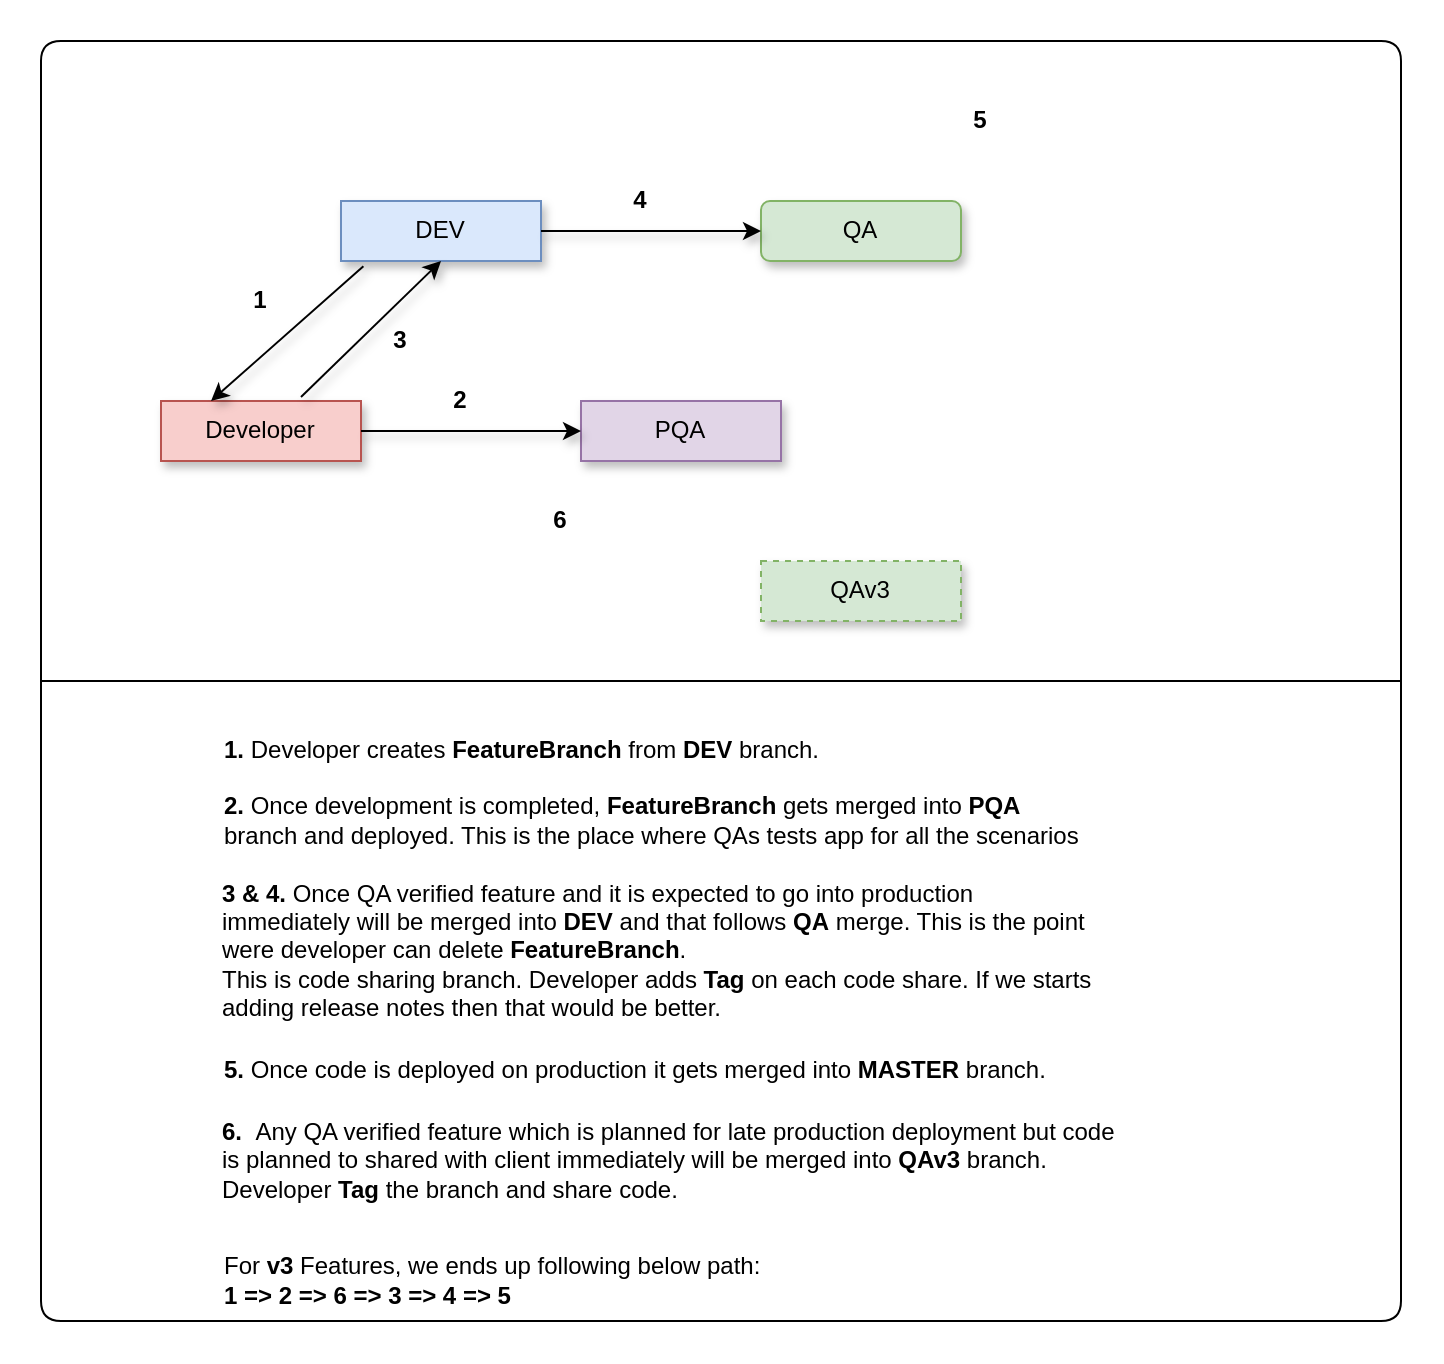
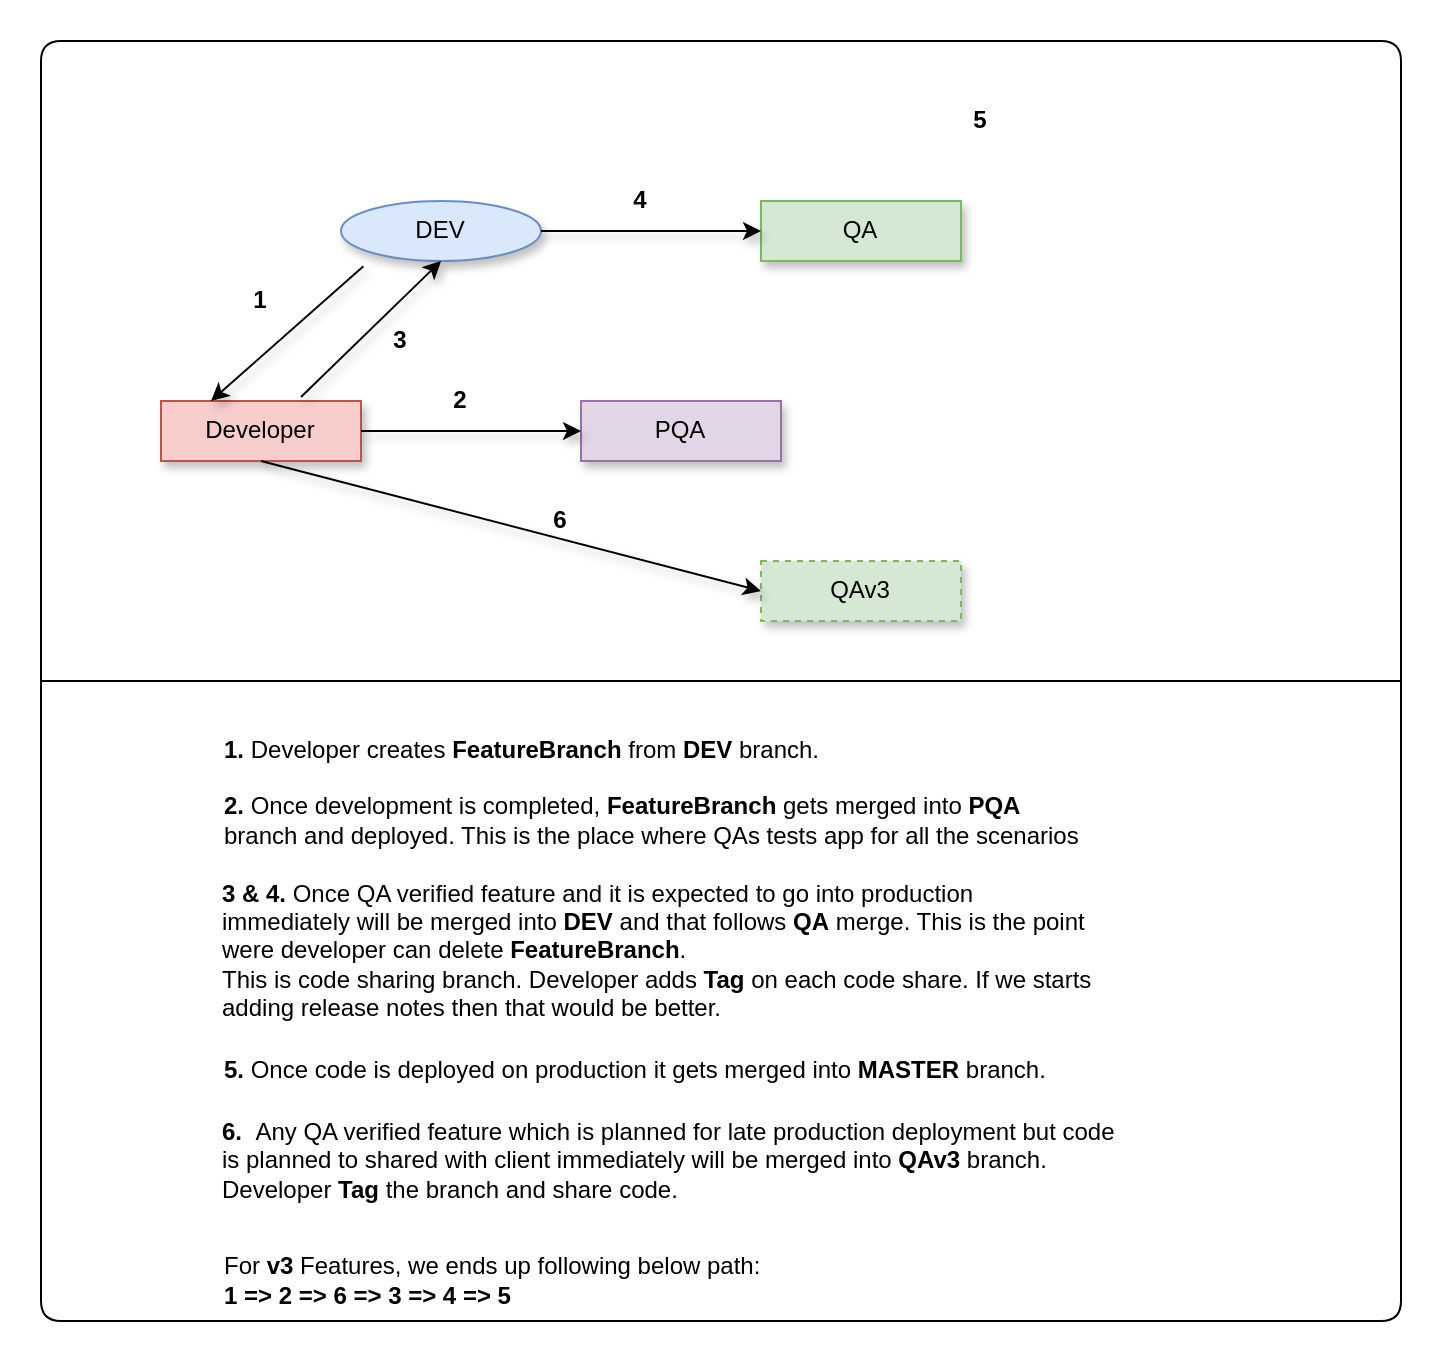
(441, 231) -> (441, 231)
(861, 231) -> (861, 231)
none -> (504, 524)
